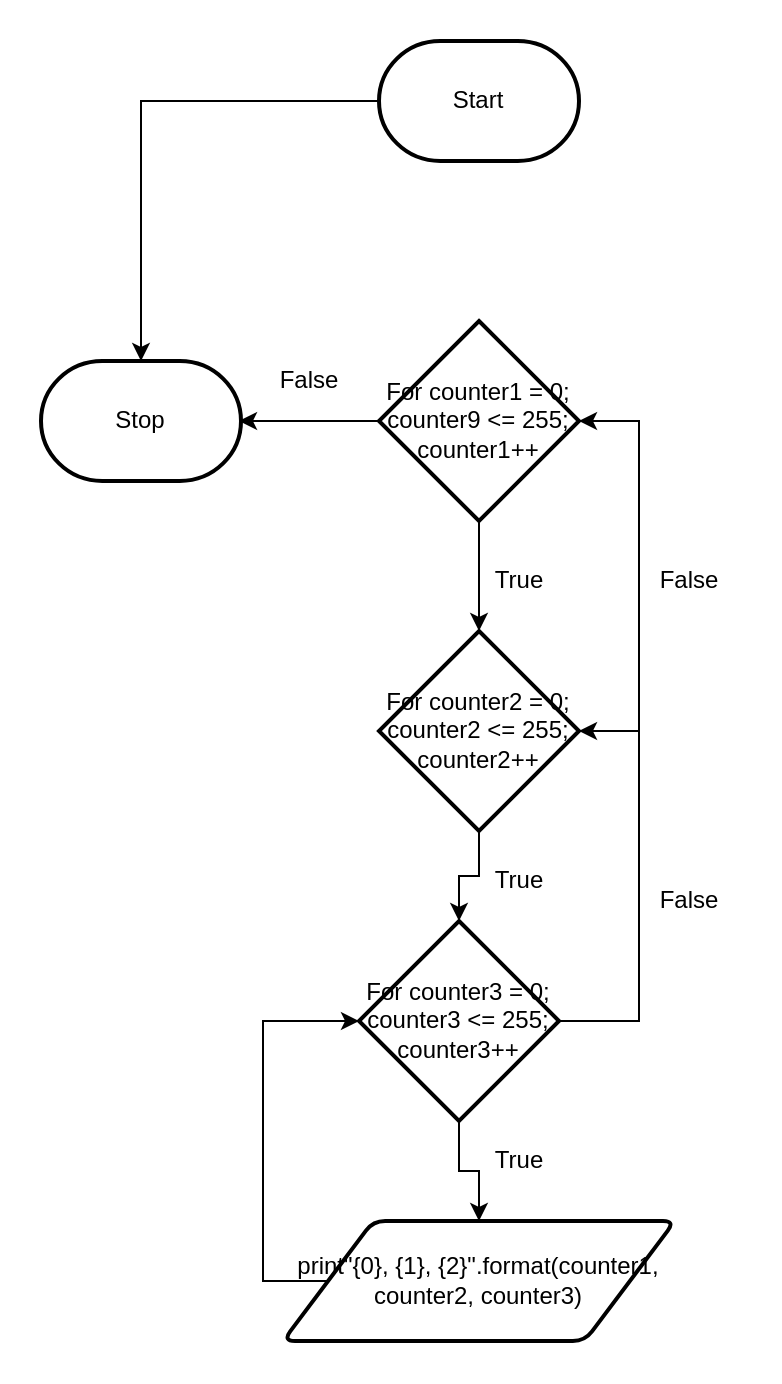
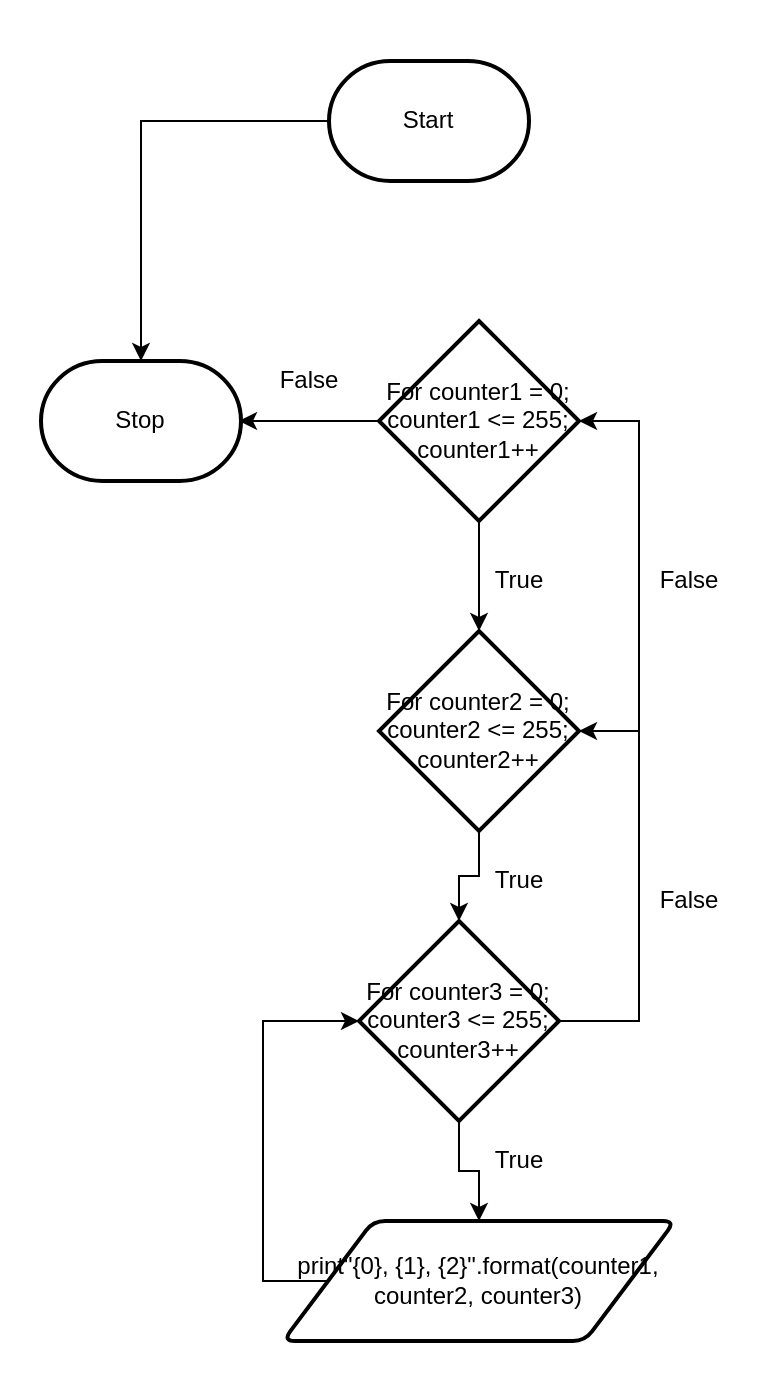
(479, 101) -> (429, 121)
(479, 421) -> (479, 421)
